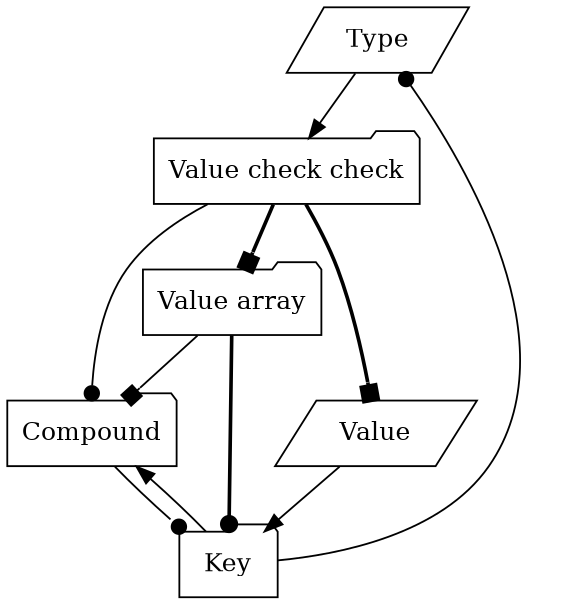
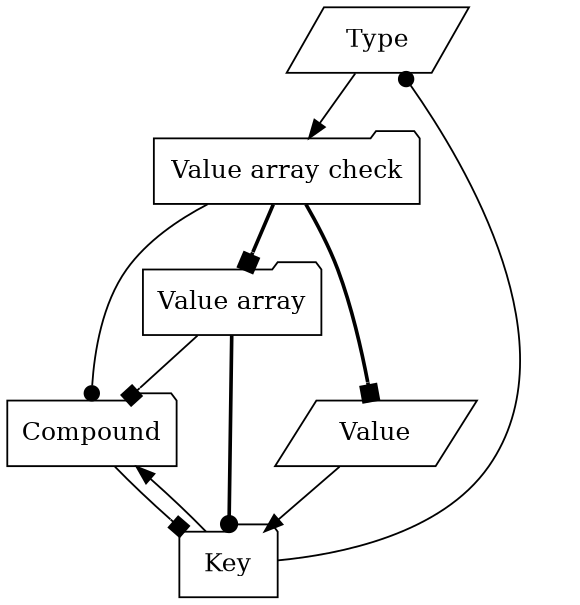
(287, 171) -> (287, 171)
(142, 494) -> (142, 494)
